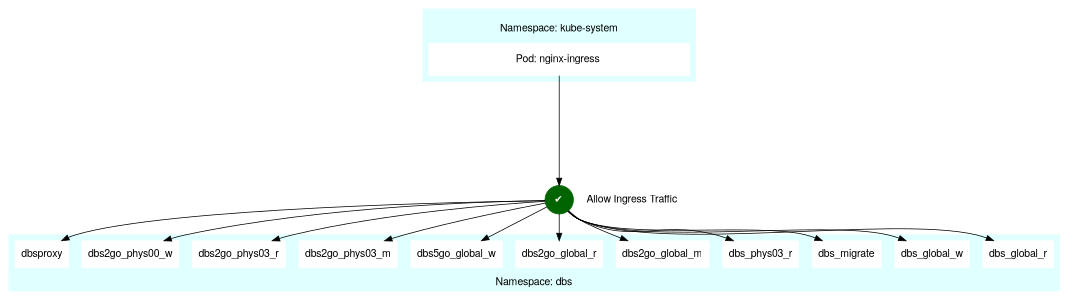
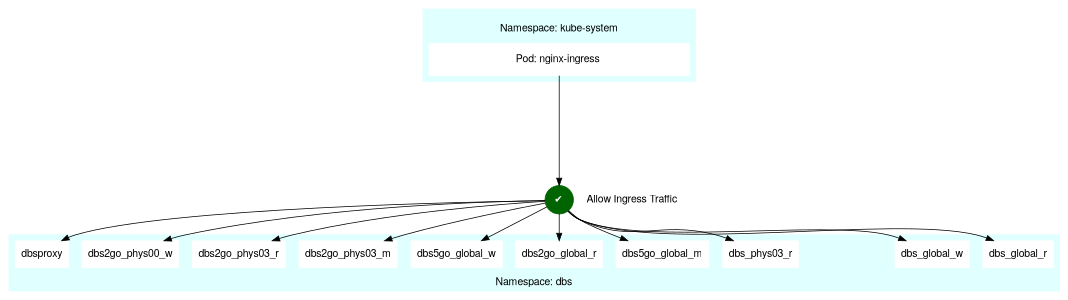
(663, 254) -> (663, 254)
(847, 254) -> none
